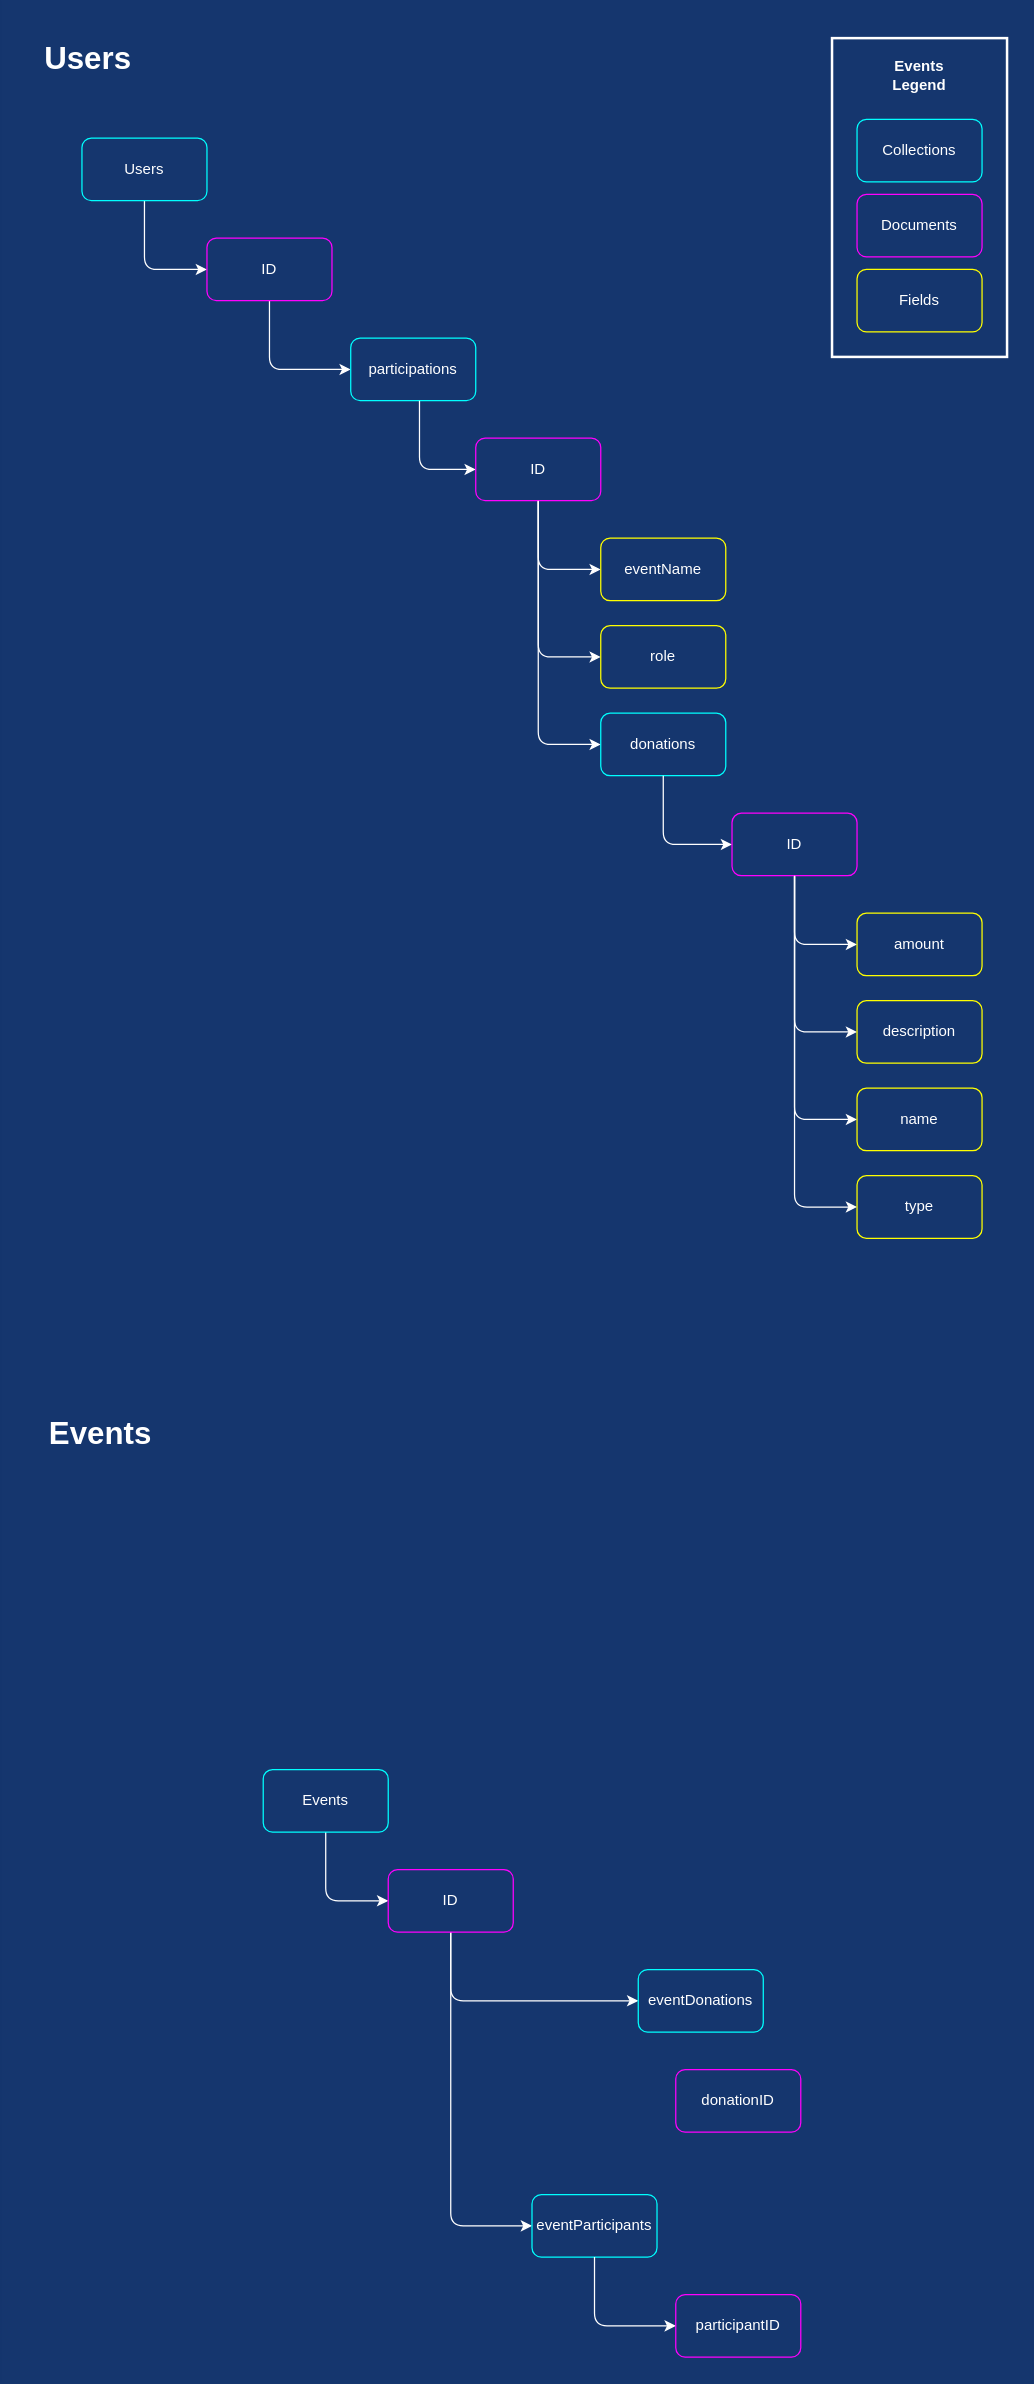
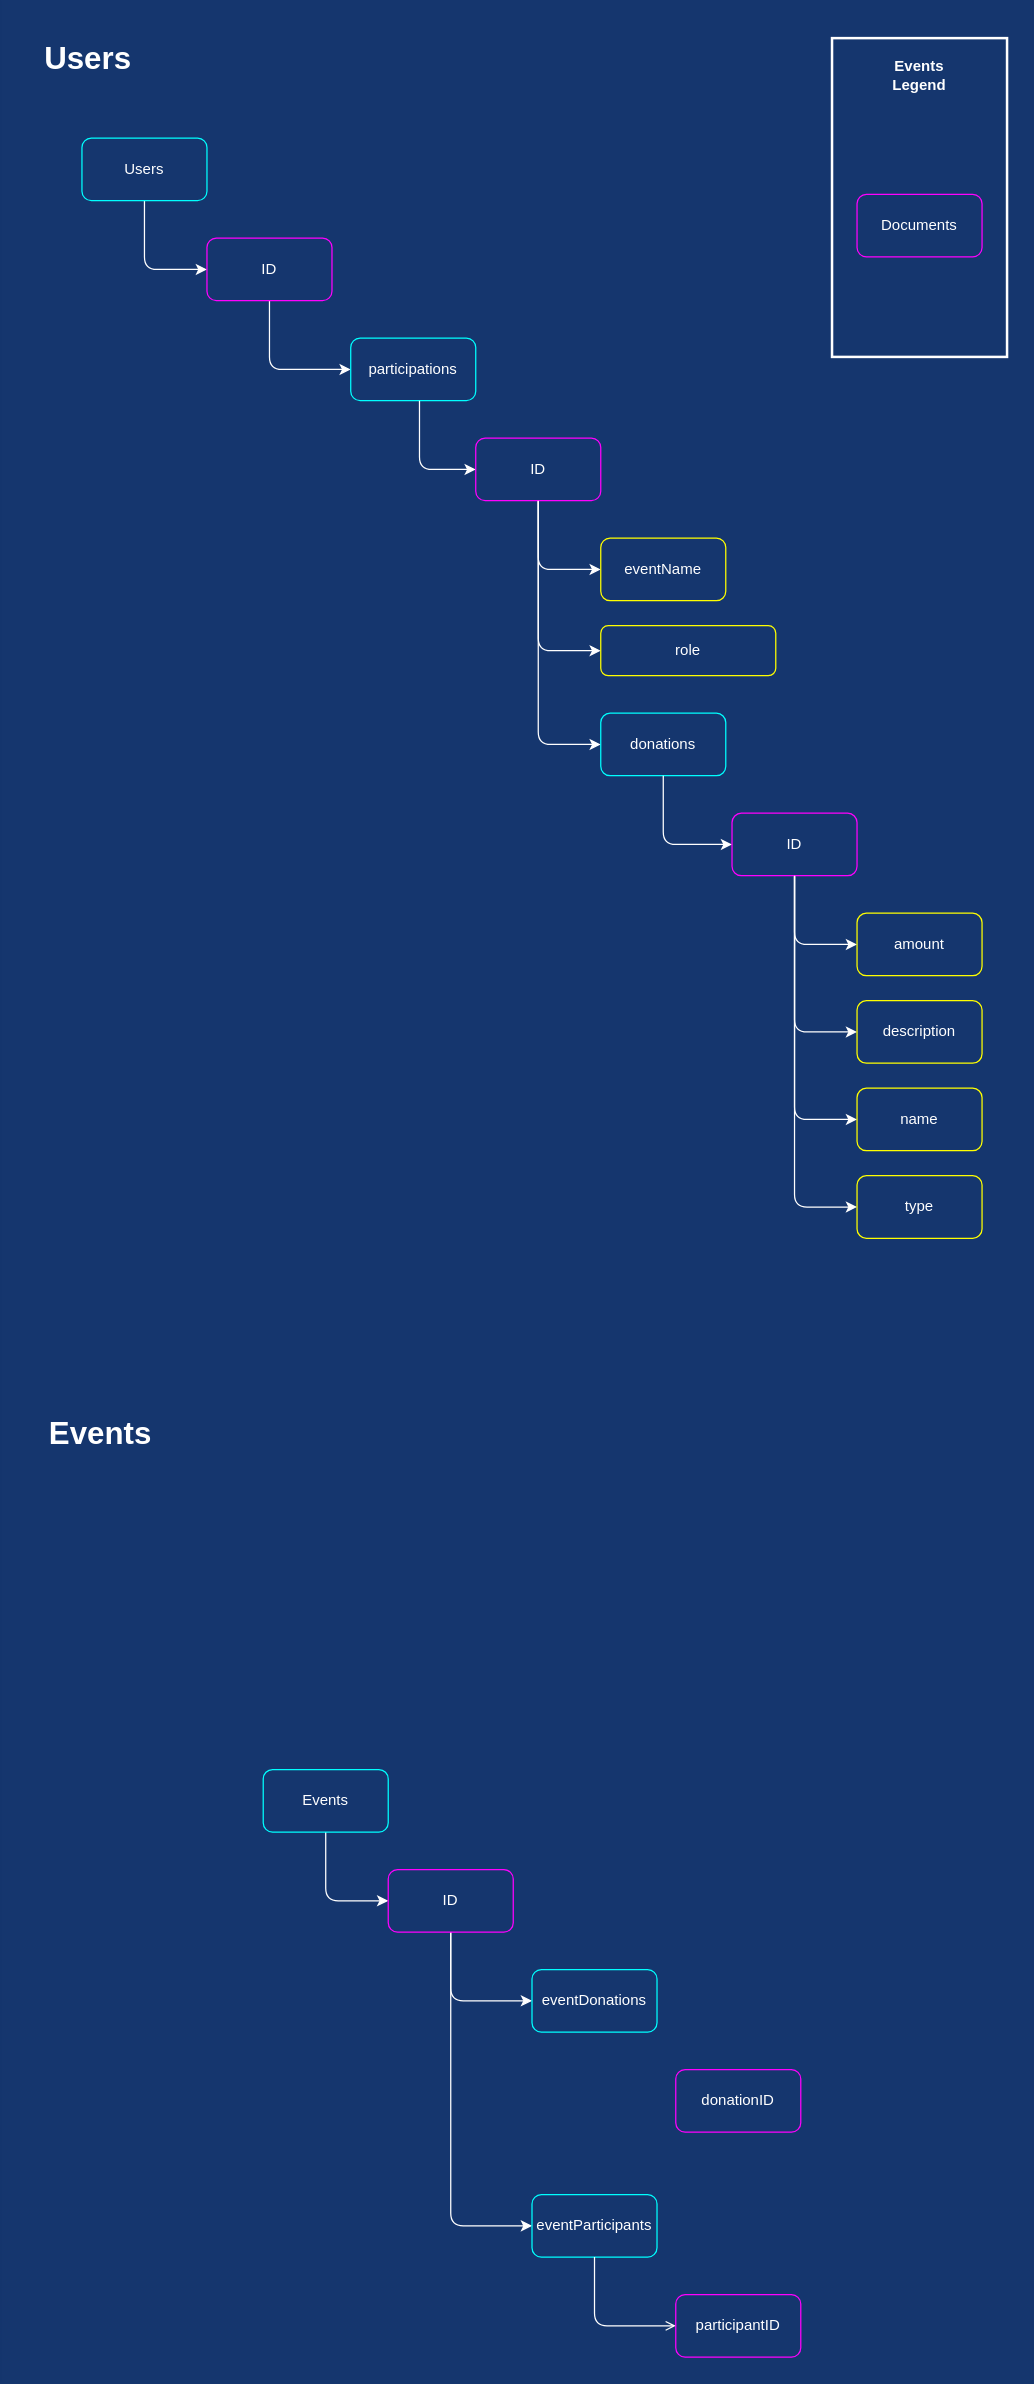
(919, 151) -> none
(919, 301) -> none
(663, 657) -> (688, 651)
(701, 2001) -> (594, 2001)
(666, 2326) -> (667, 2326)
